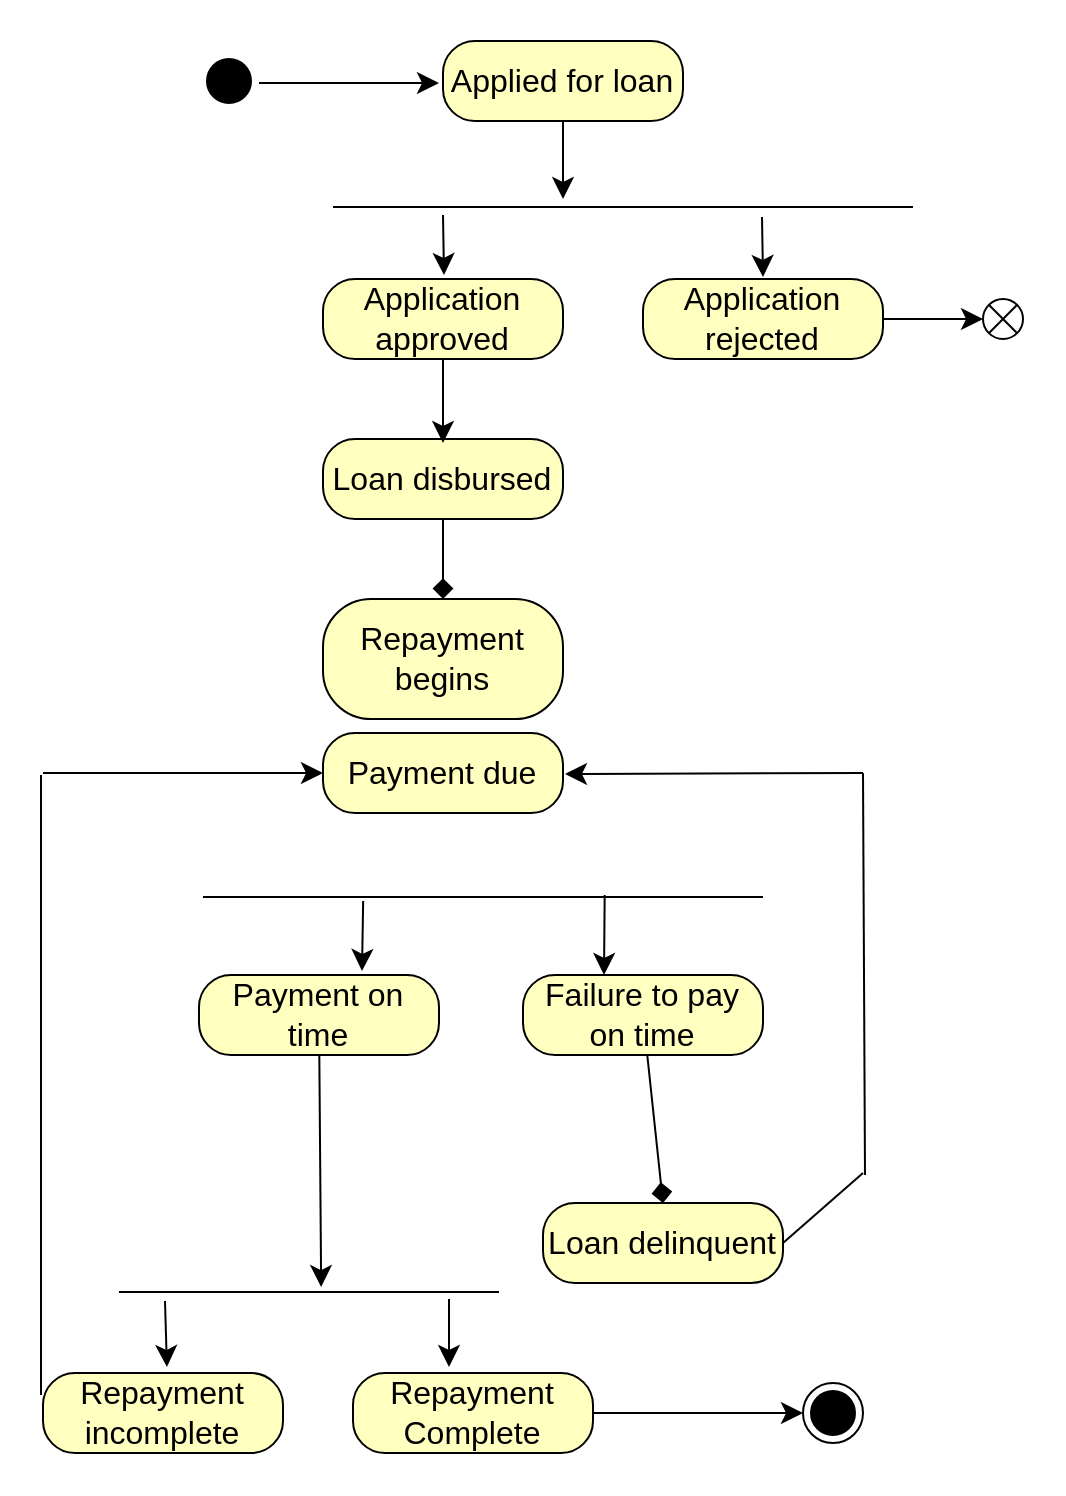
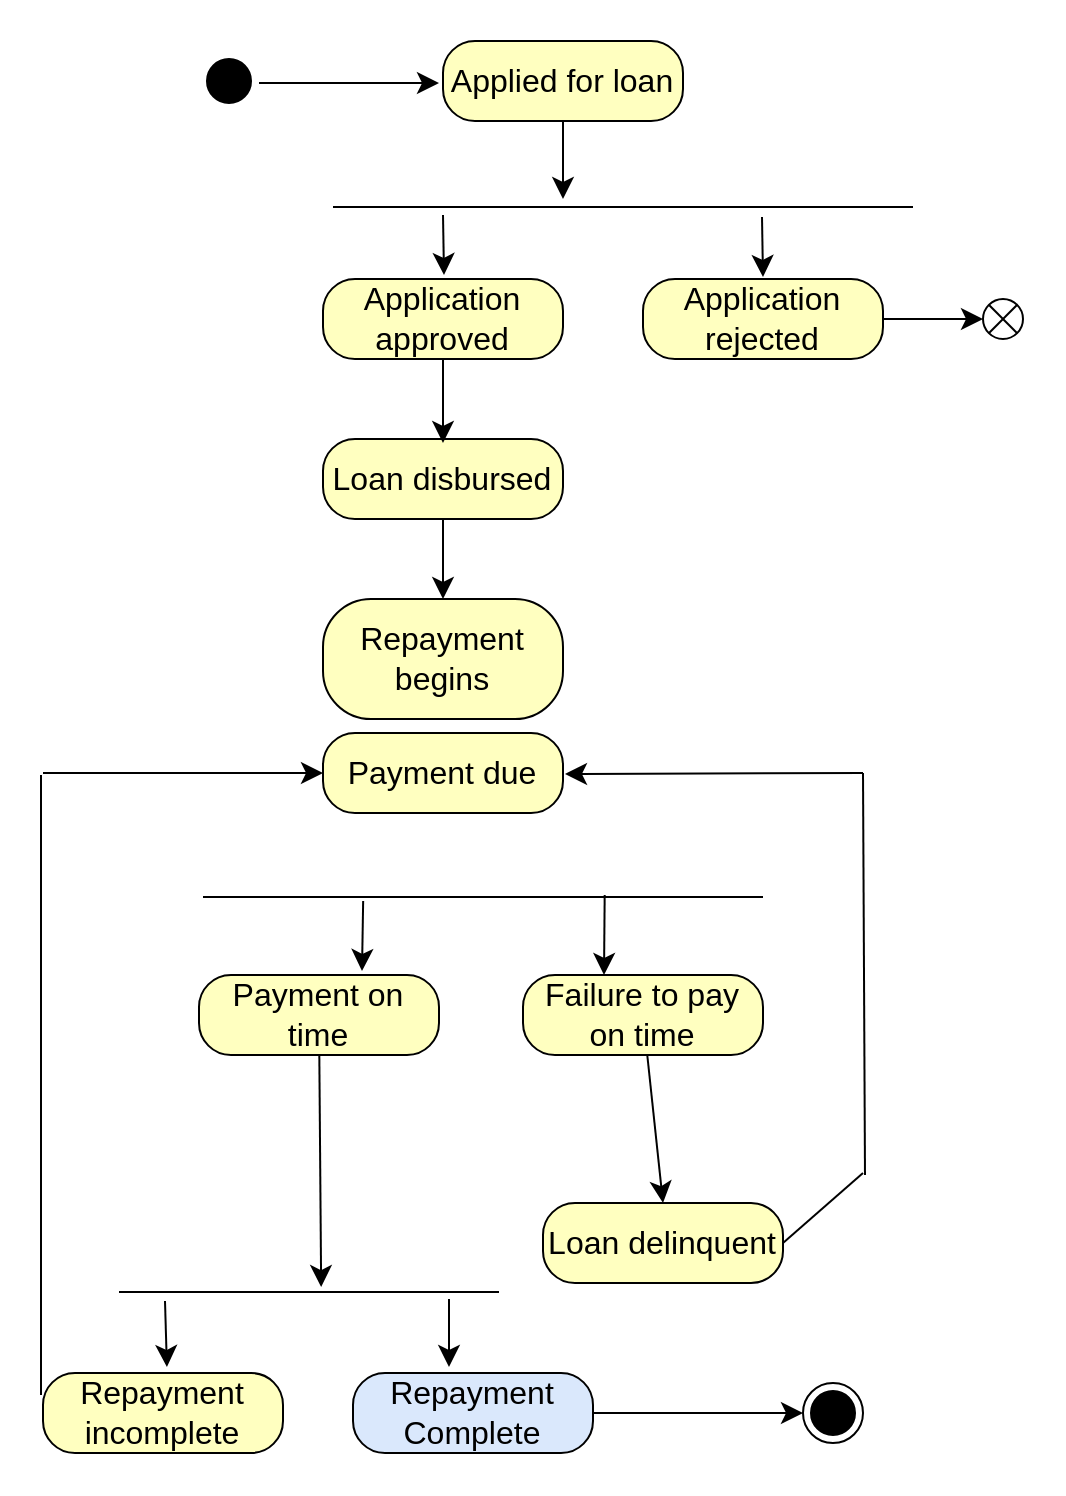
(443, 579) -> (443, 580)
(661, 1183) -> (661, 1184)
(473, 1413) -> (473, 1413)
